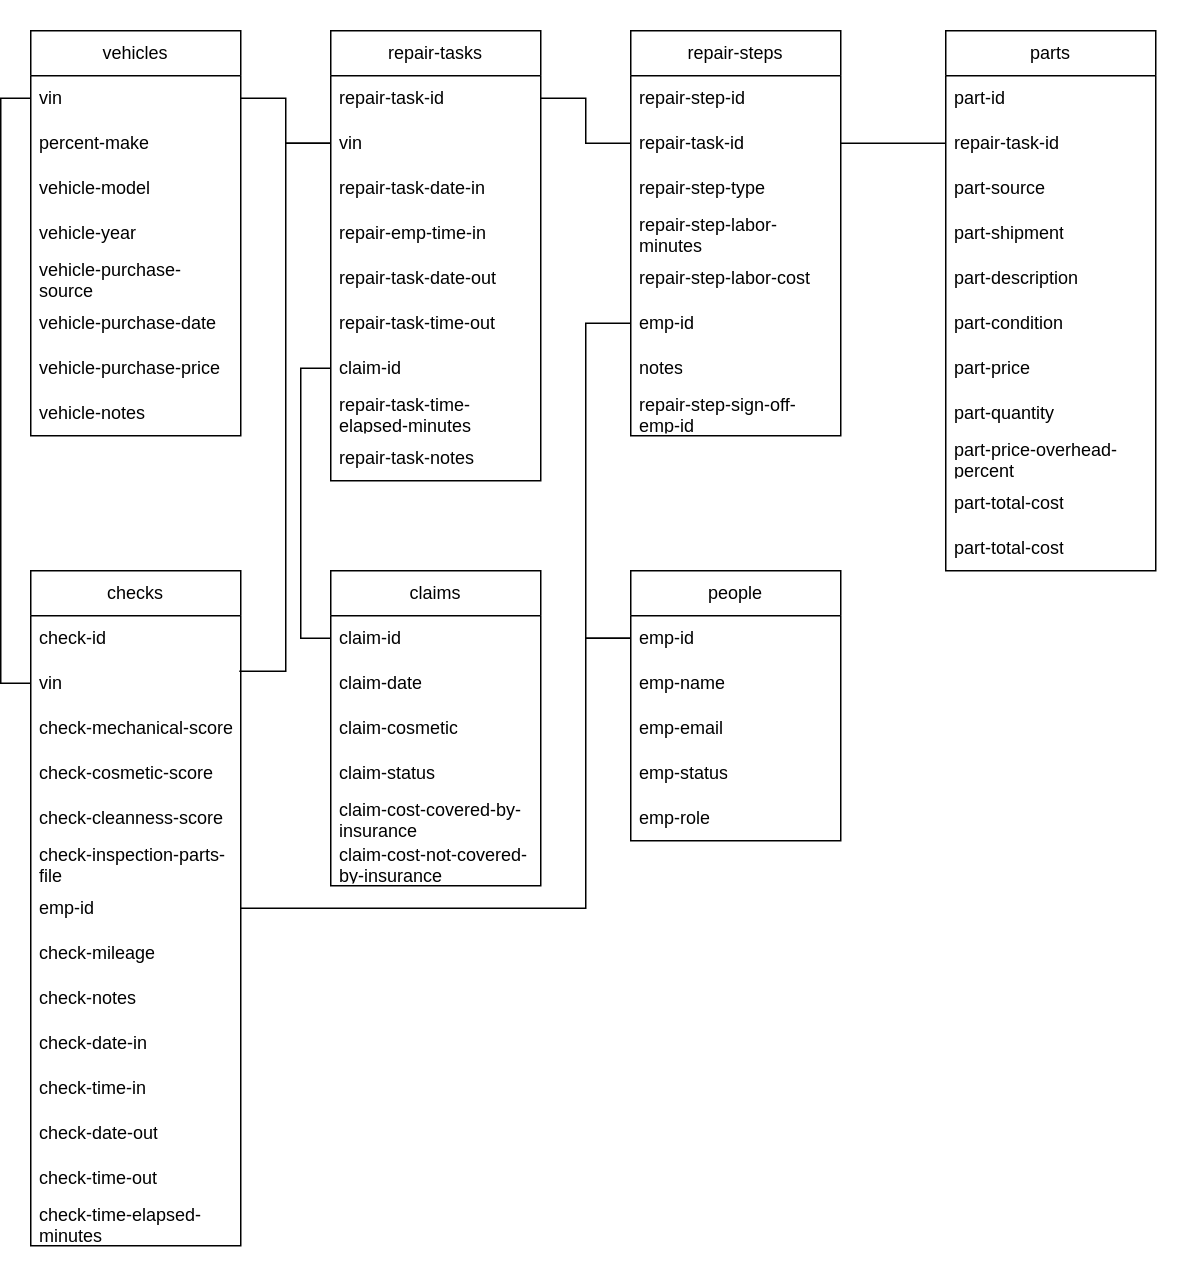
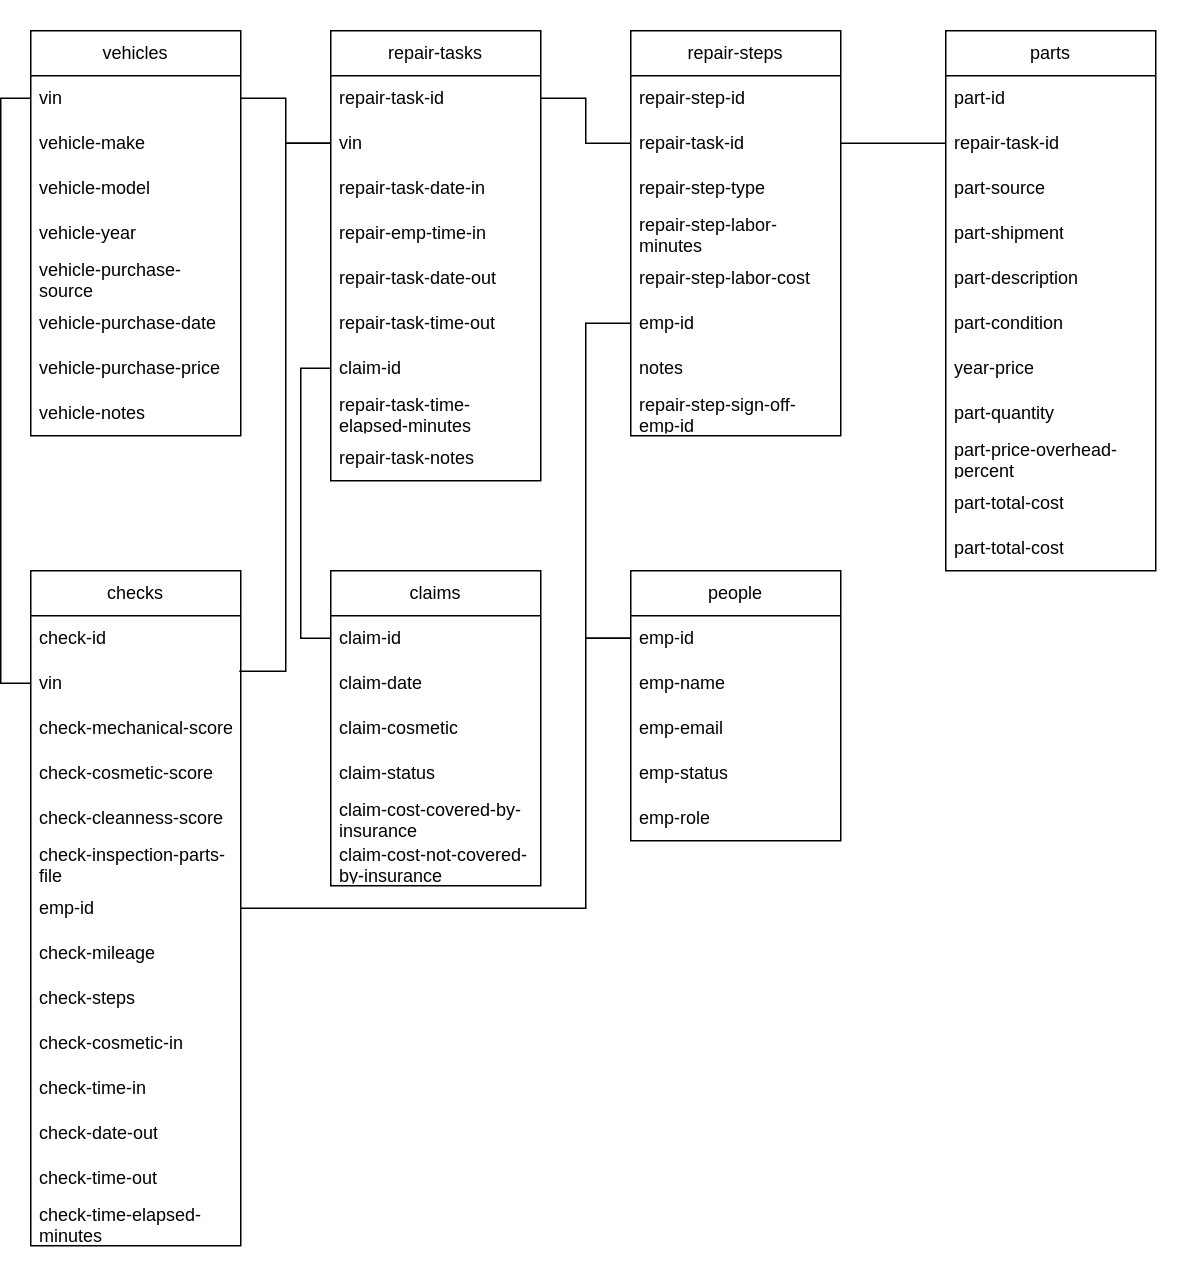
(100, 143) -> (96, 143)
(1003, 368) -> (1003, 368)
(95, 998) -> (95, 998)
(103, 1043) -> (121, 1043)
